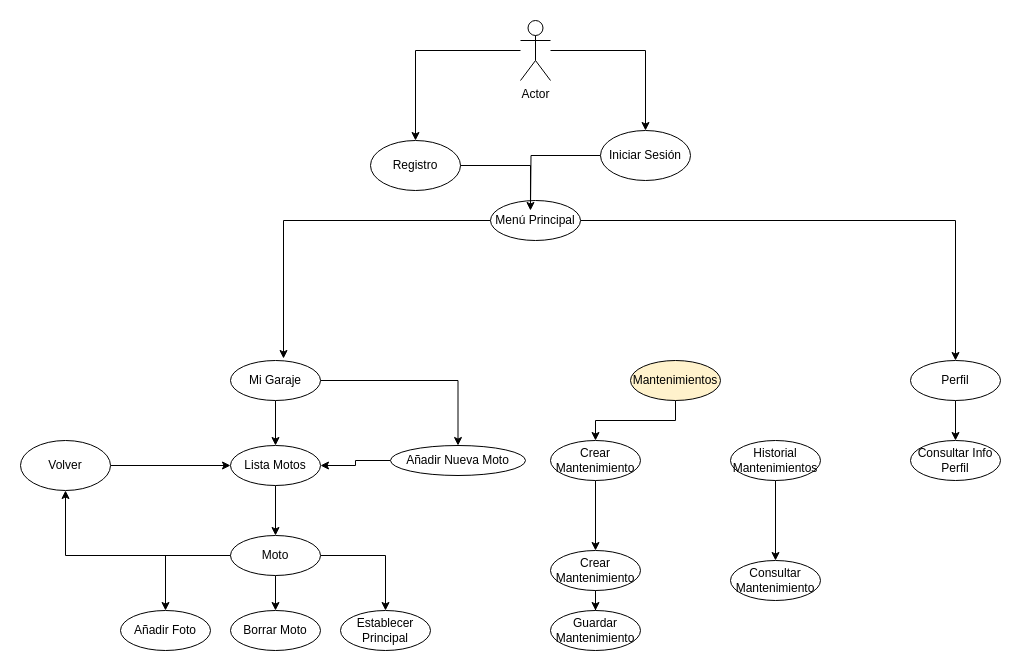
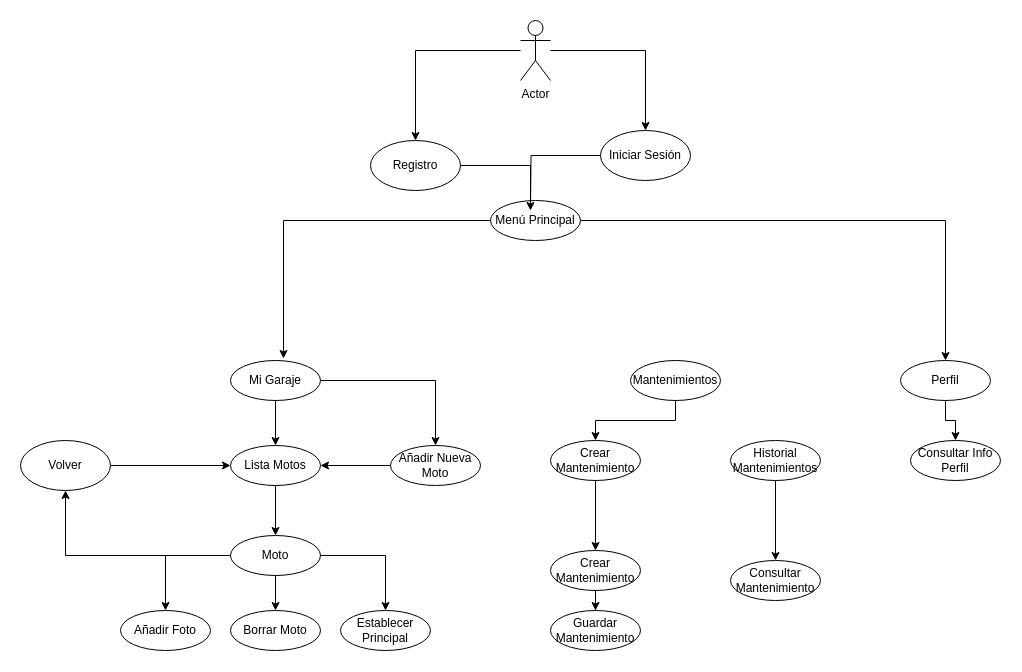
(676, 381) -> (676, 381)
(956, 381) -> (946, 381)
(458, 461) -> (436, 466)
